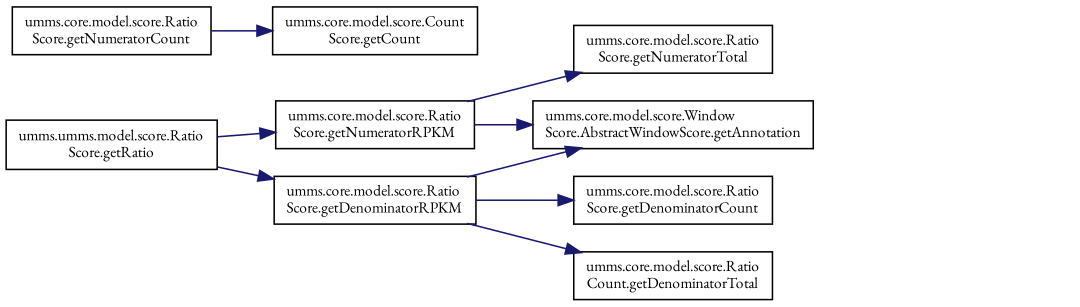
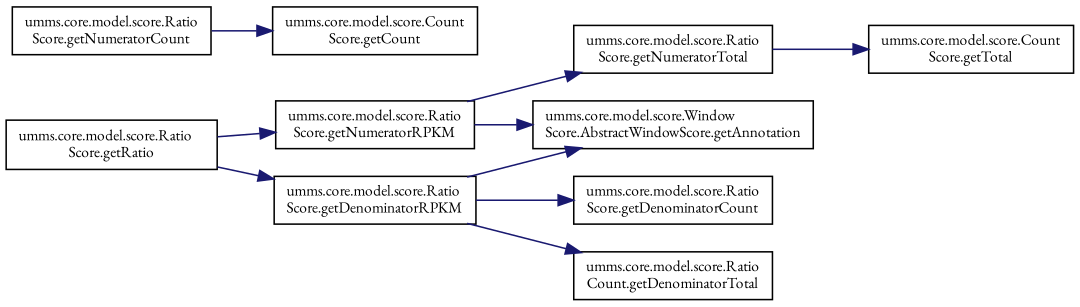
none -> (971, 49)
(112, 145) -> (112, 145)
